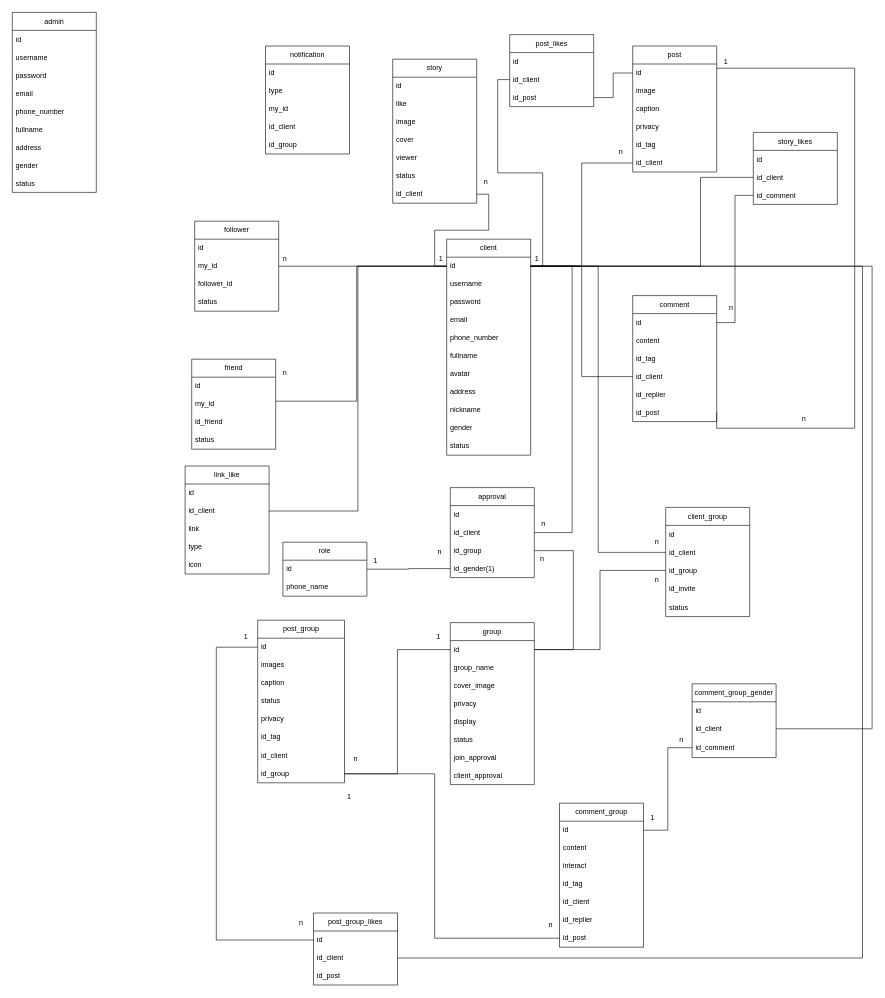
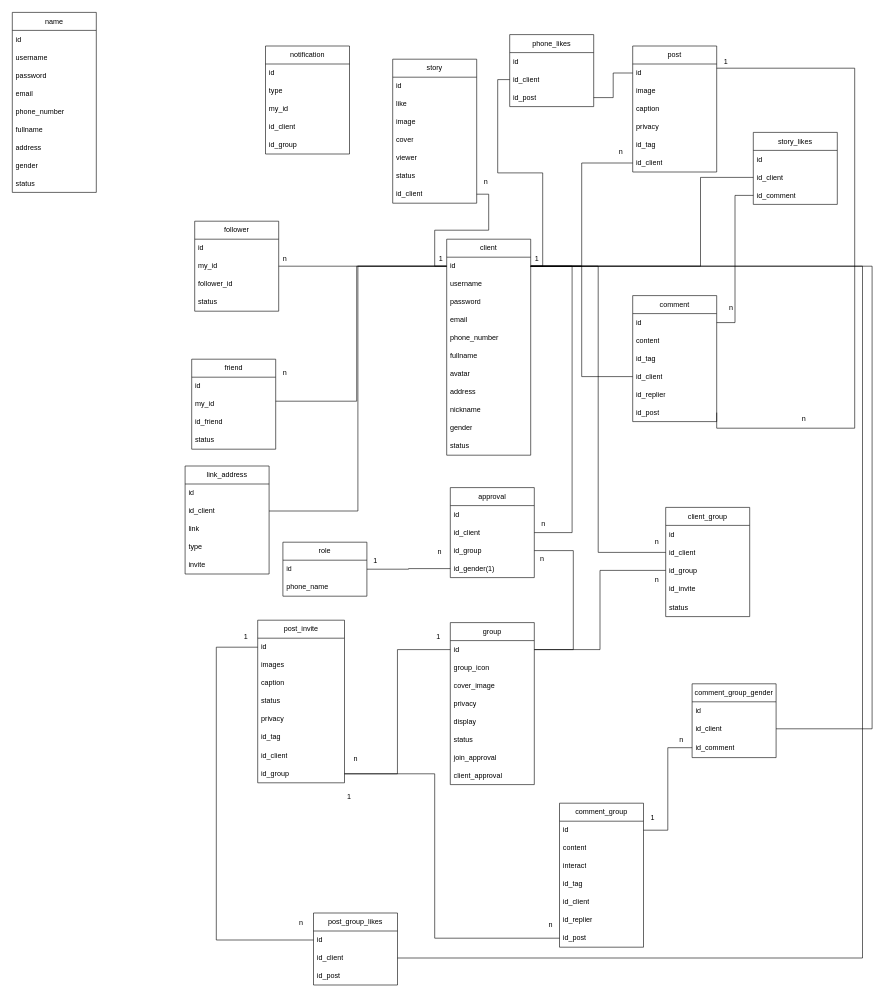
(54, 21) -> (54, 21)
(552, 44) -> (552, 44)
(227, 475) -> (227, 475)
(196, 565) -> (199, 565)
(301, 629) -> (301, 629)
(474, 668) -> (473, 668)
